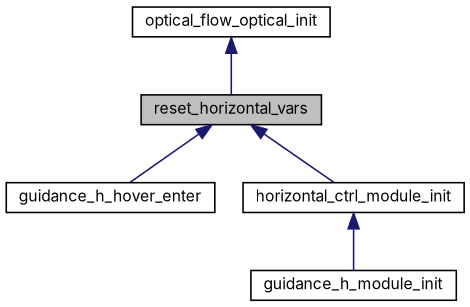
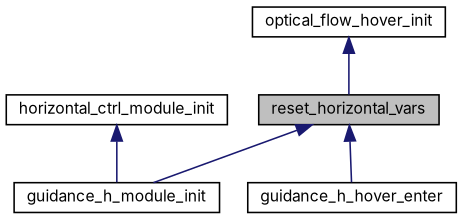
(231, 22) -> (349, 22)
(299, 158) -> (225, 156)
